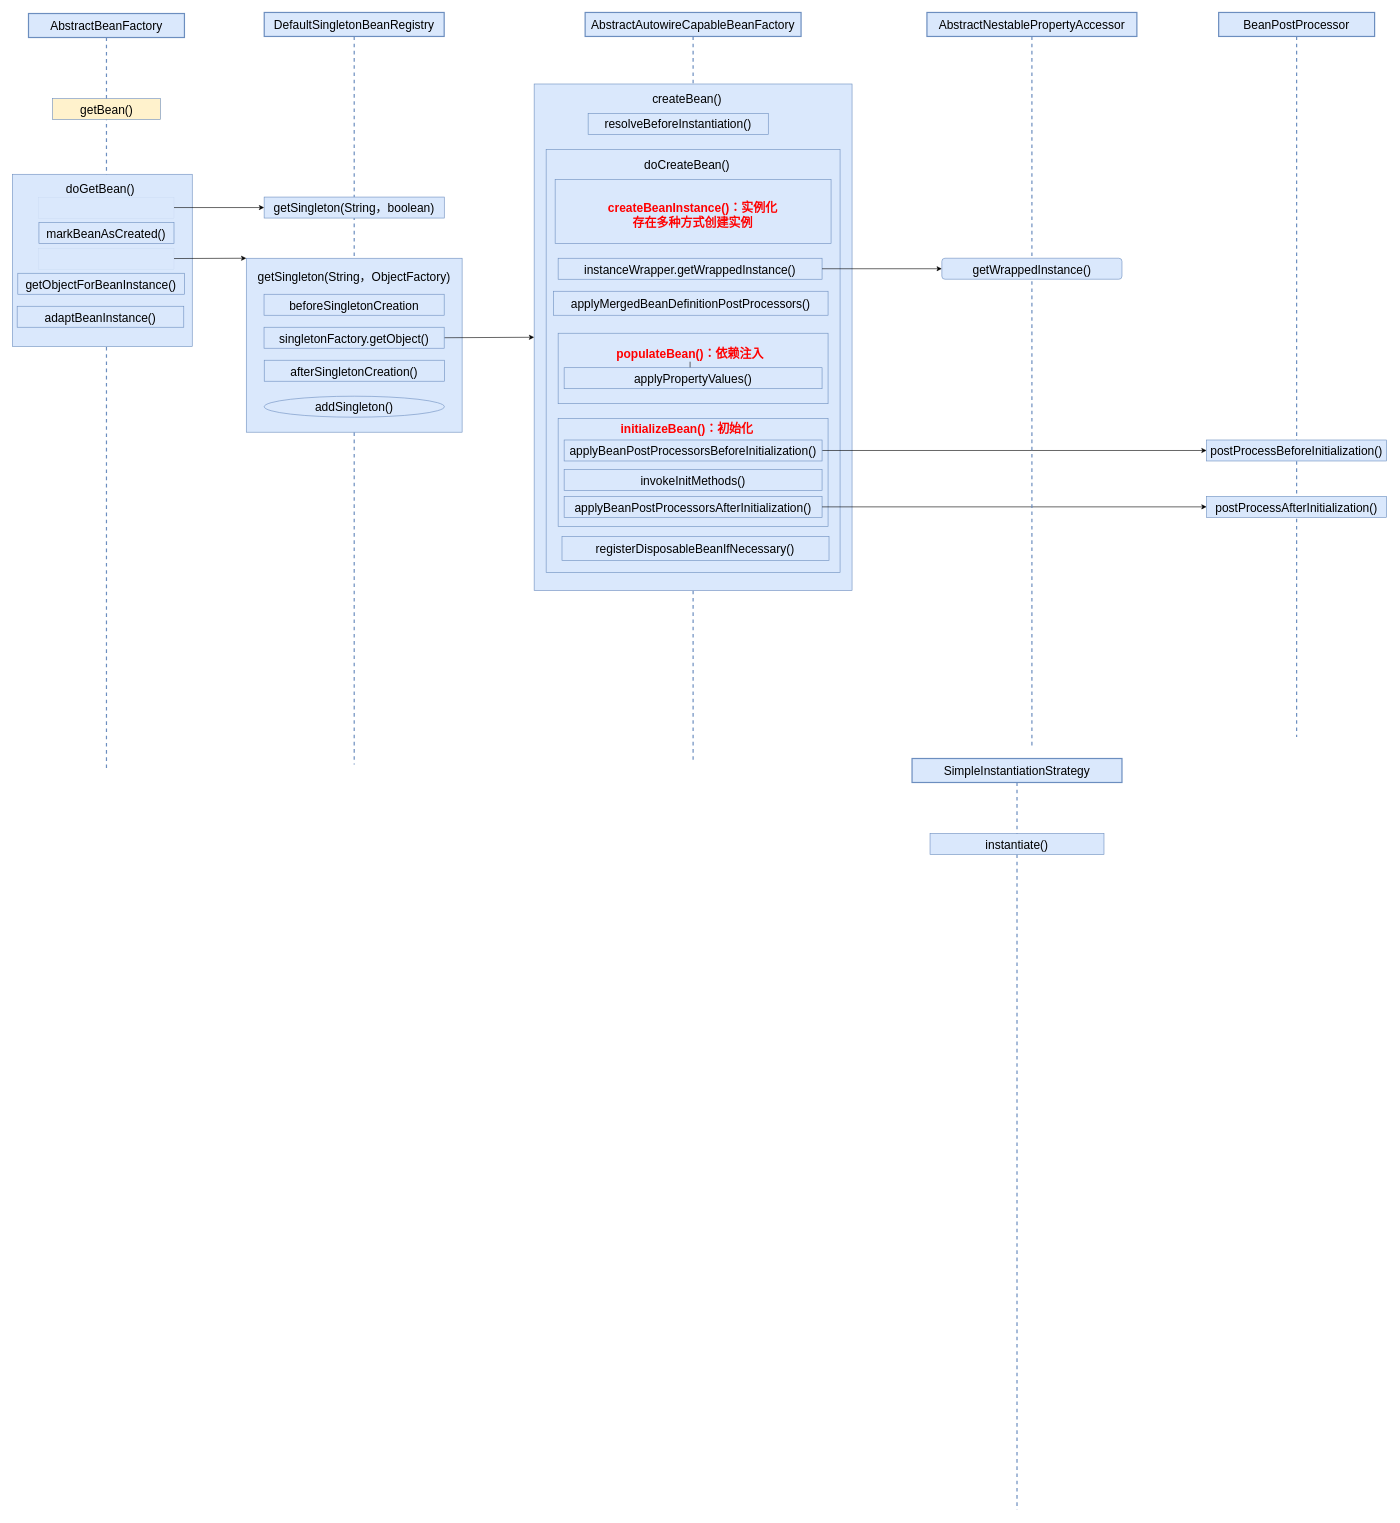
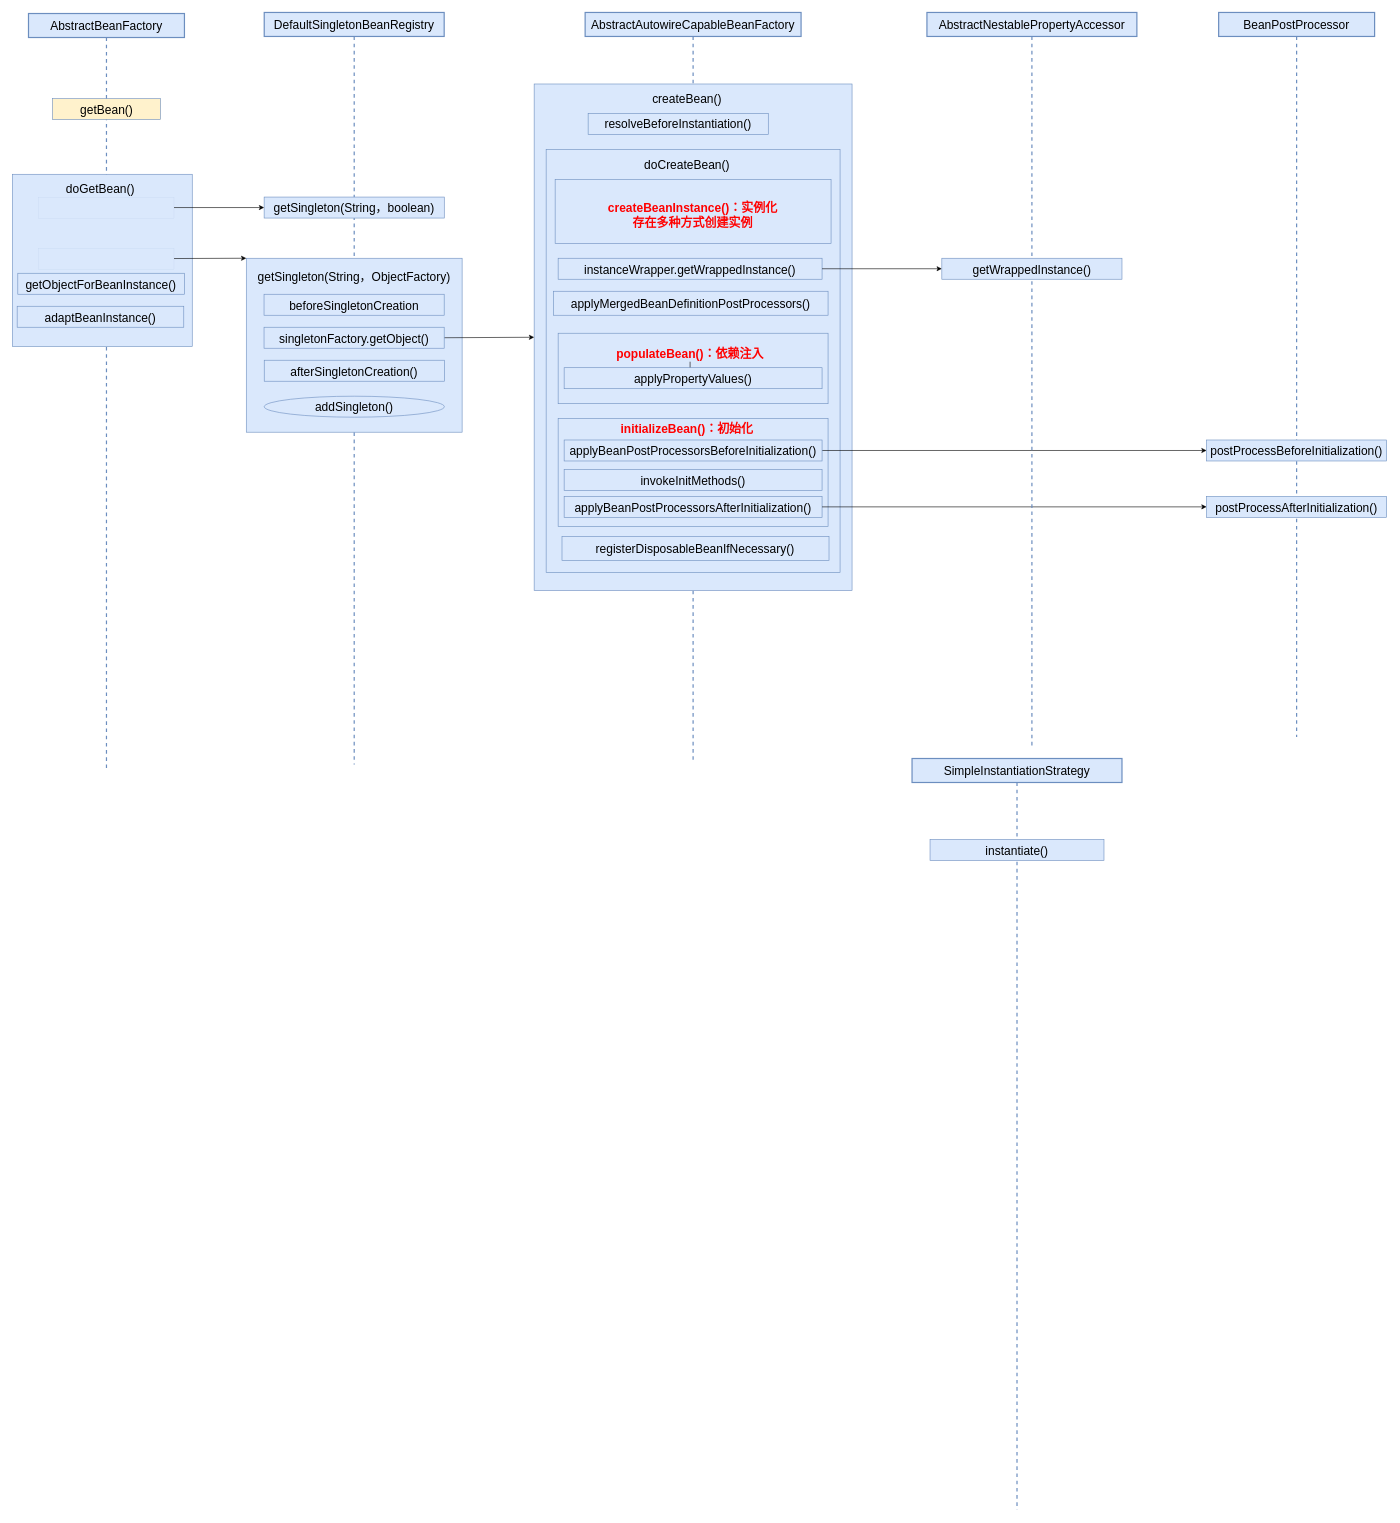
(106, 233) -> none
(1032, 269) -> (1032, 269)
(1017, 844) -> (1017, 850)
